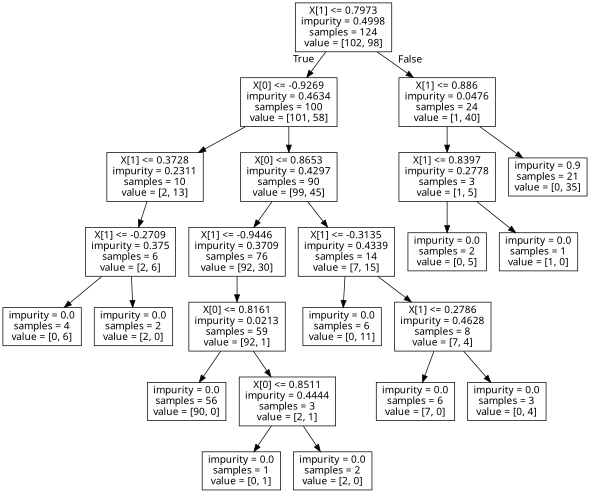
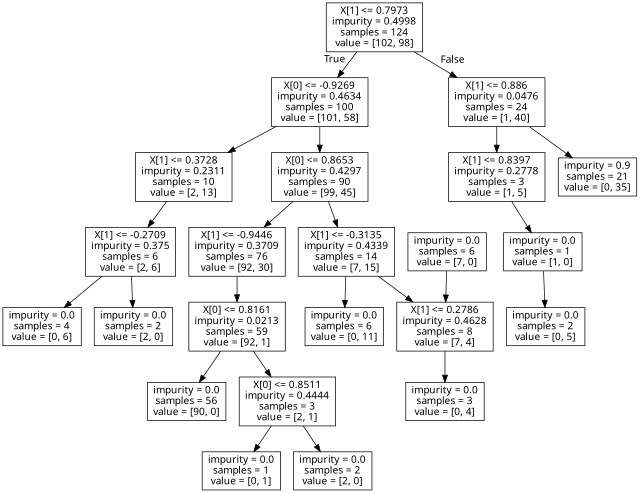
(447, 213) -> (544, 286)
(429, 363) -> (446, 283)
